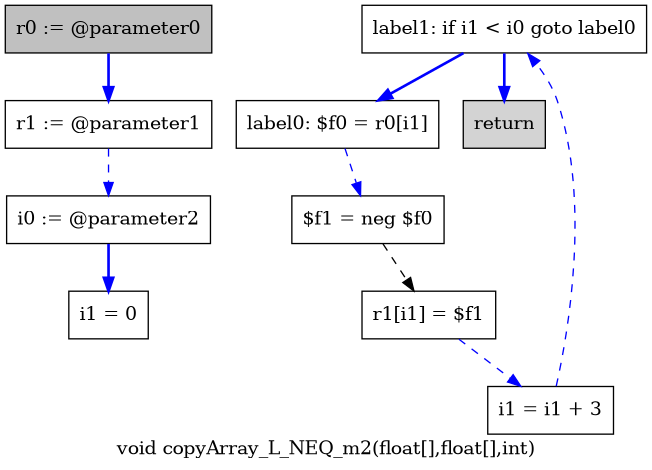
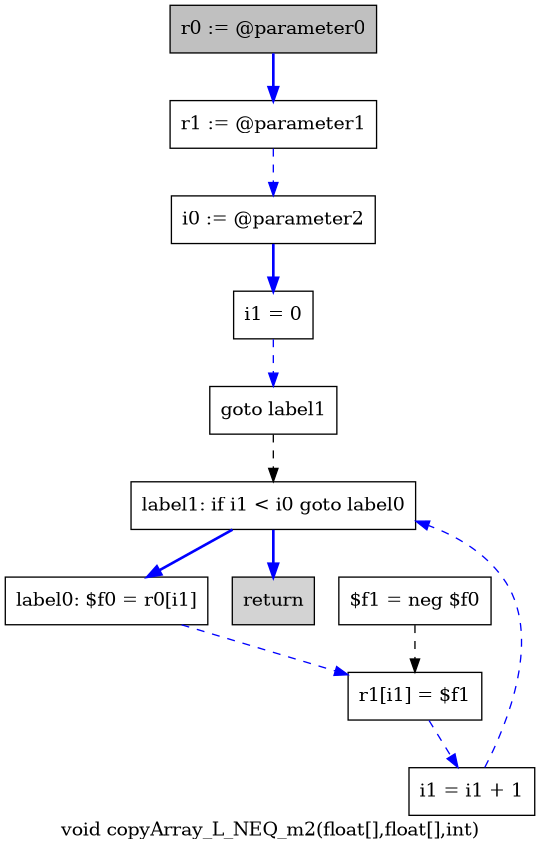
(351, 166) -> (258, 648)
none -> (273, 410)
(551, 410) -> (472, 792)
